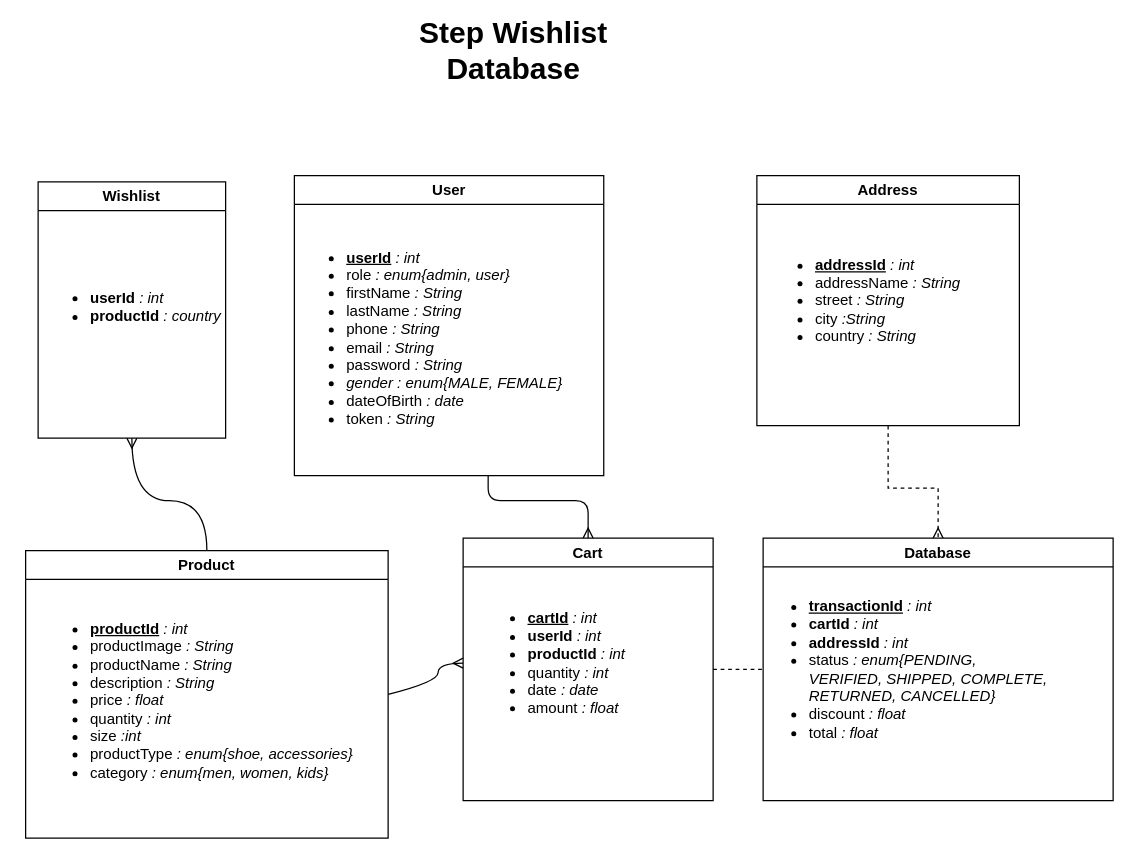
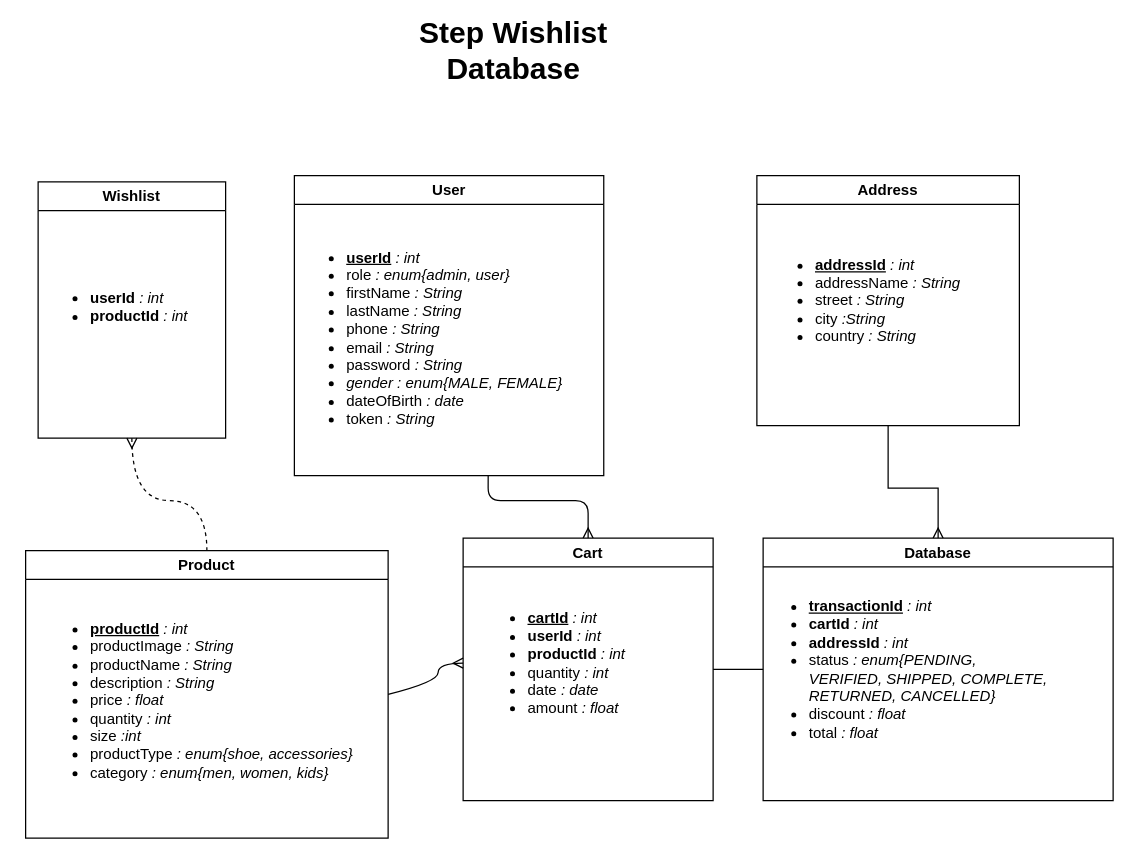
(115, 307) -> (96, 307)
(906, 488) -> (906, 488)
(165, 500) -> (165, 500)
(737, 669) -> (737, 669)
